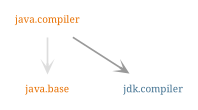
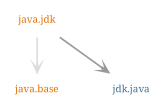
(48, 20) -> (37, 20)
(153, 90) -> (131, 90)
